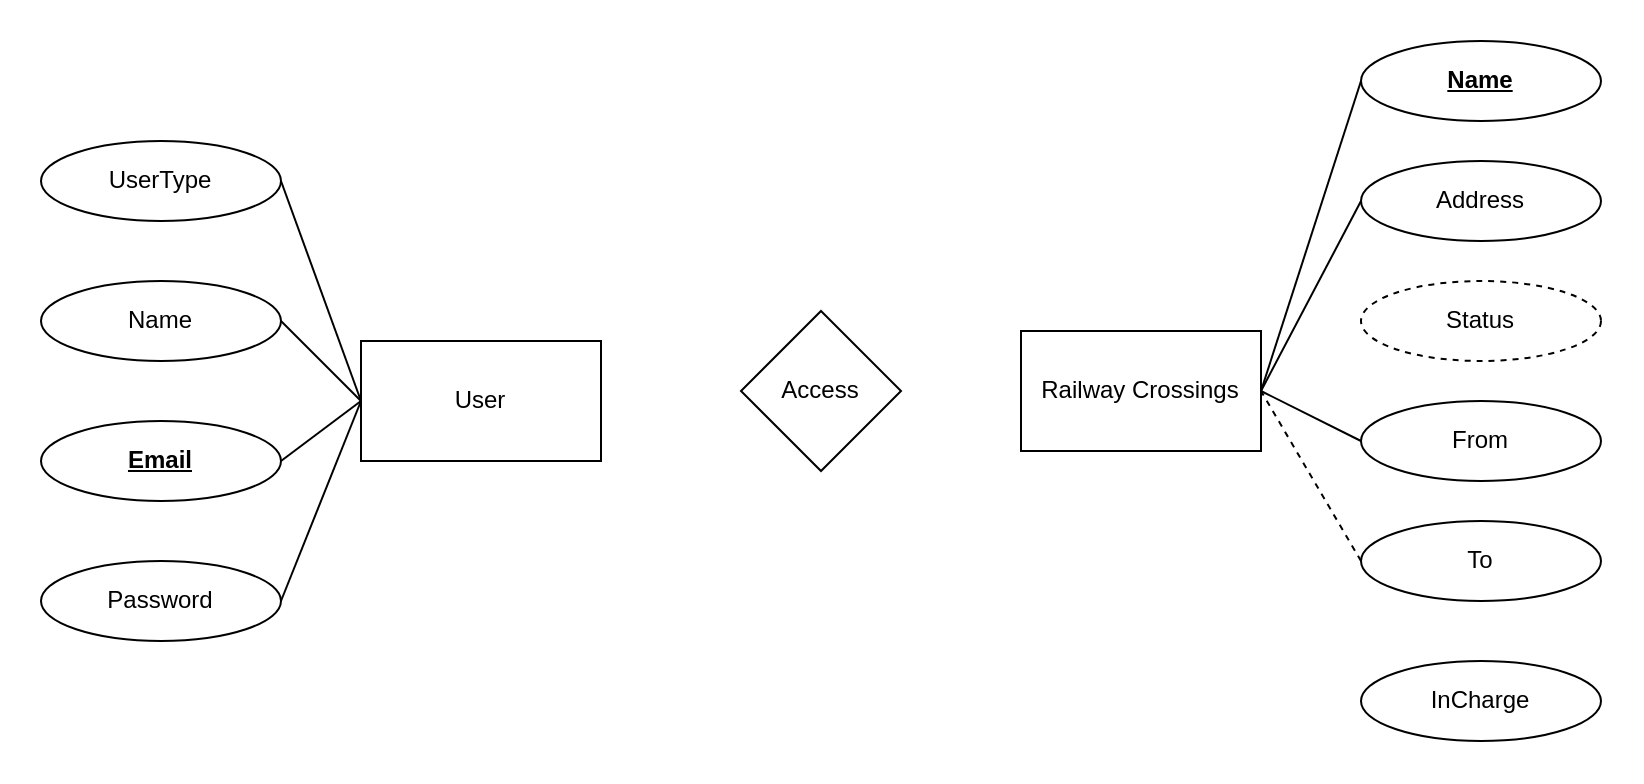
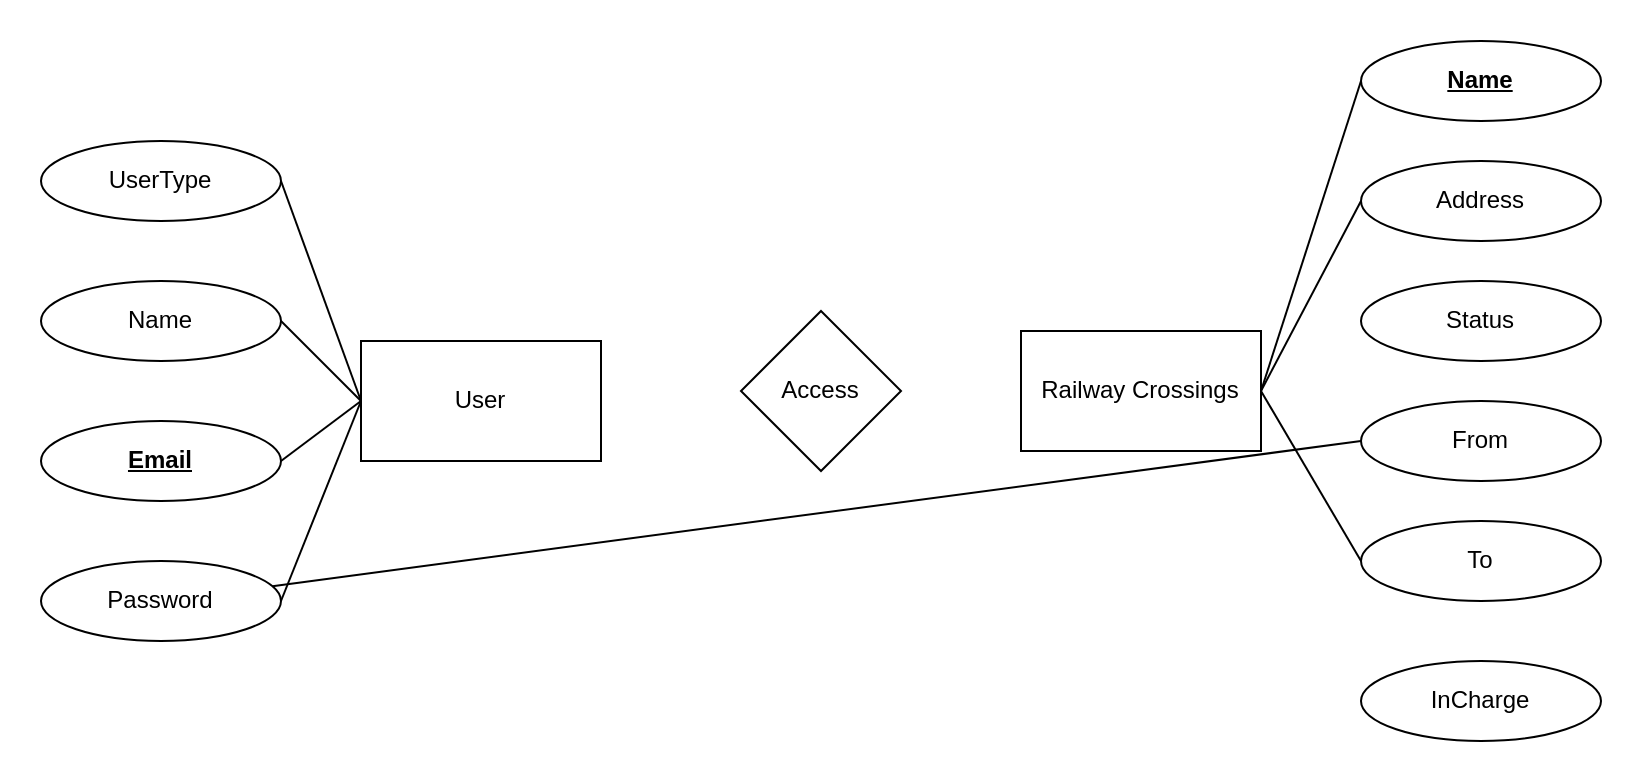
(1481, 321) -> (1481, 321)
(1313, 417) -> (791, 517)
(1311, 476) -> (1311, 476)
